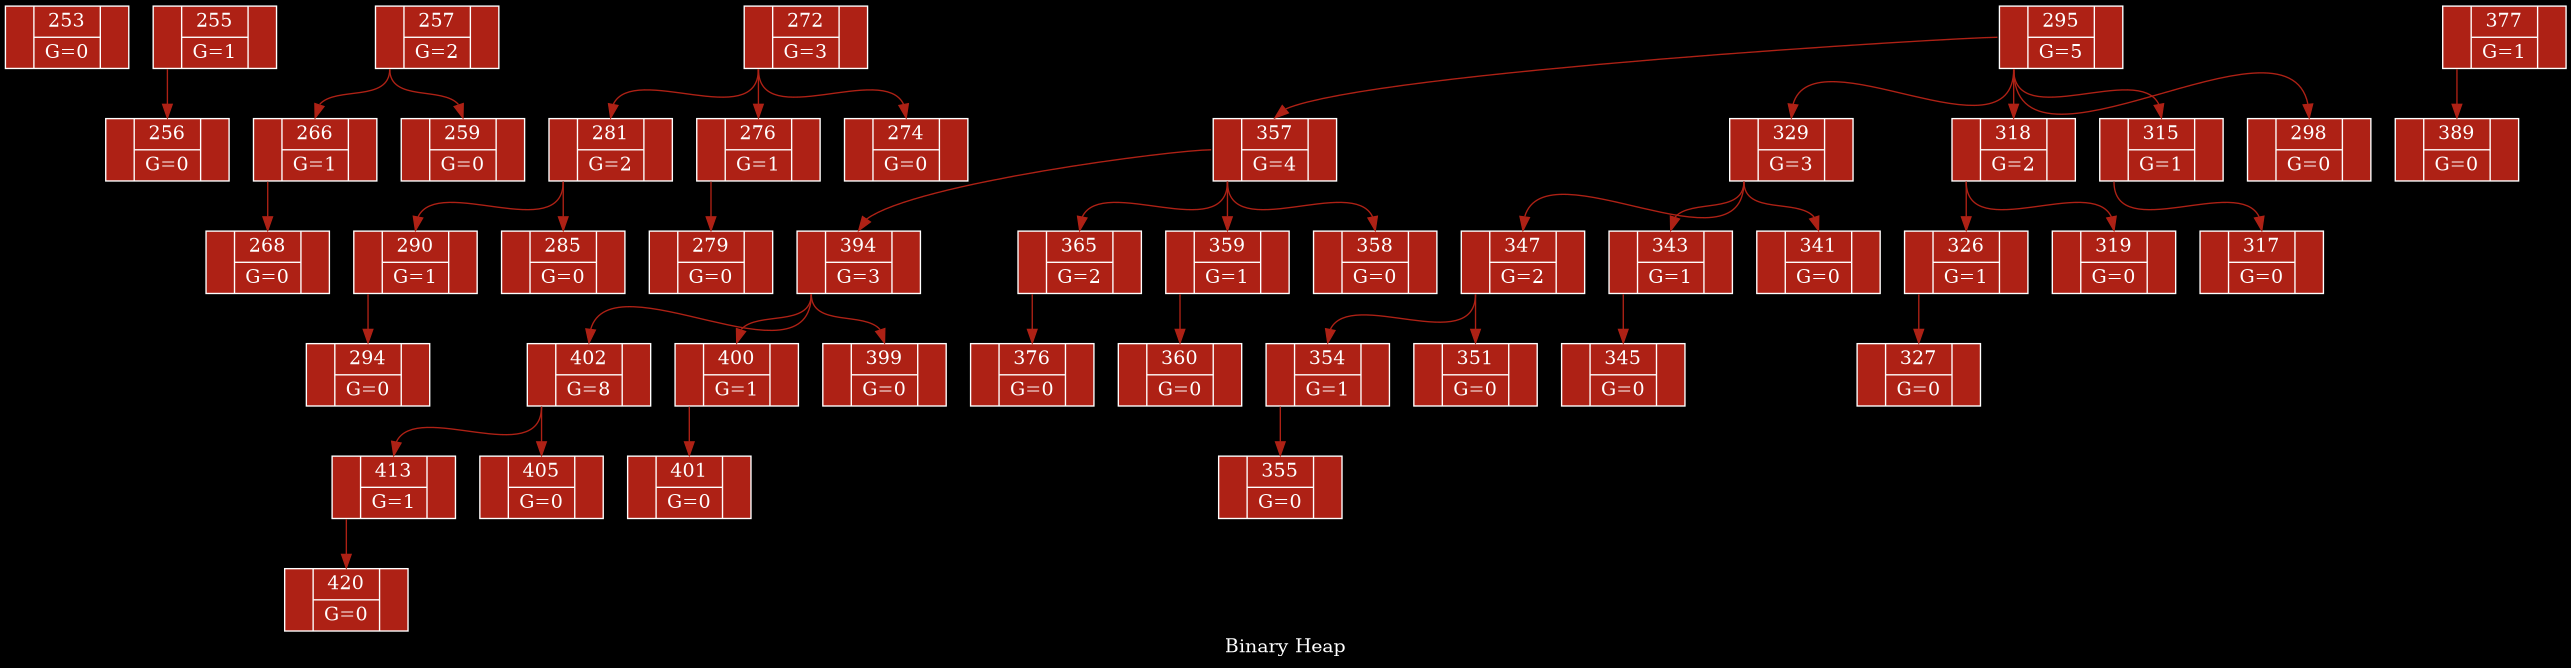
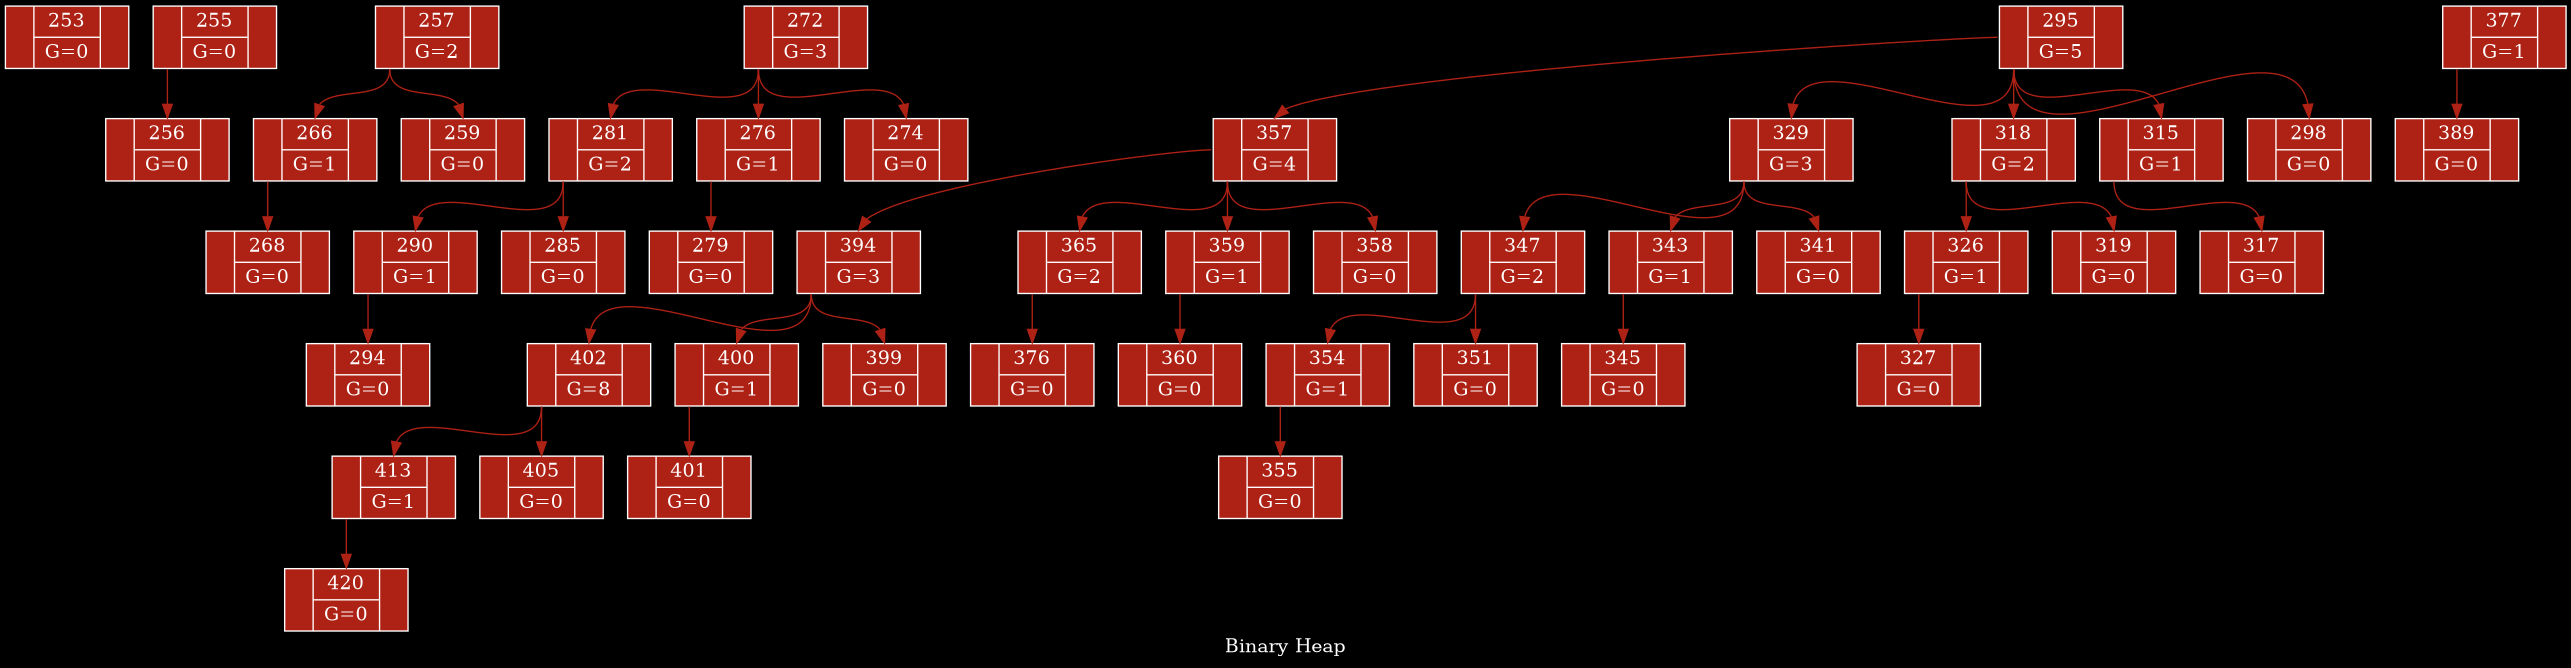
(215, 52) -> (215, 52)
